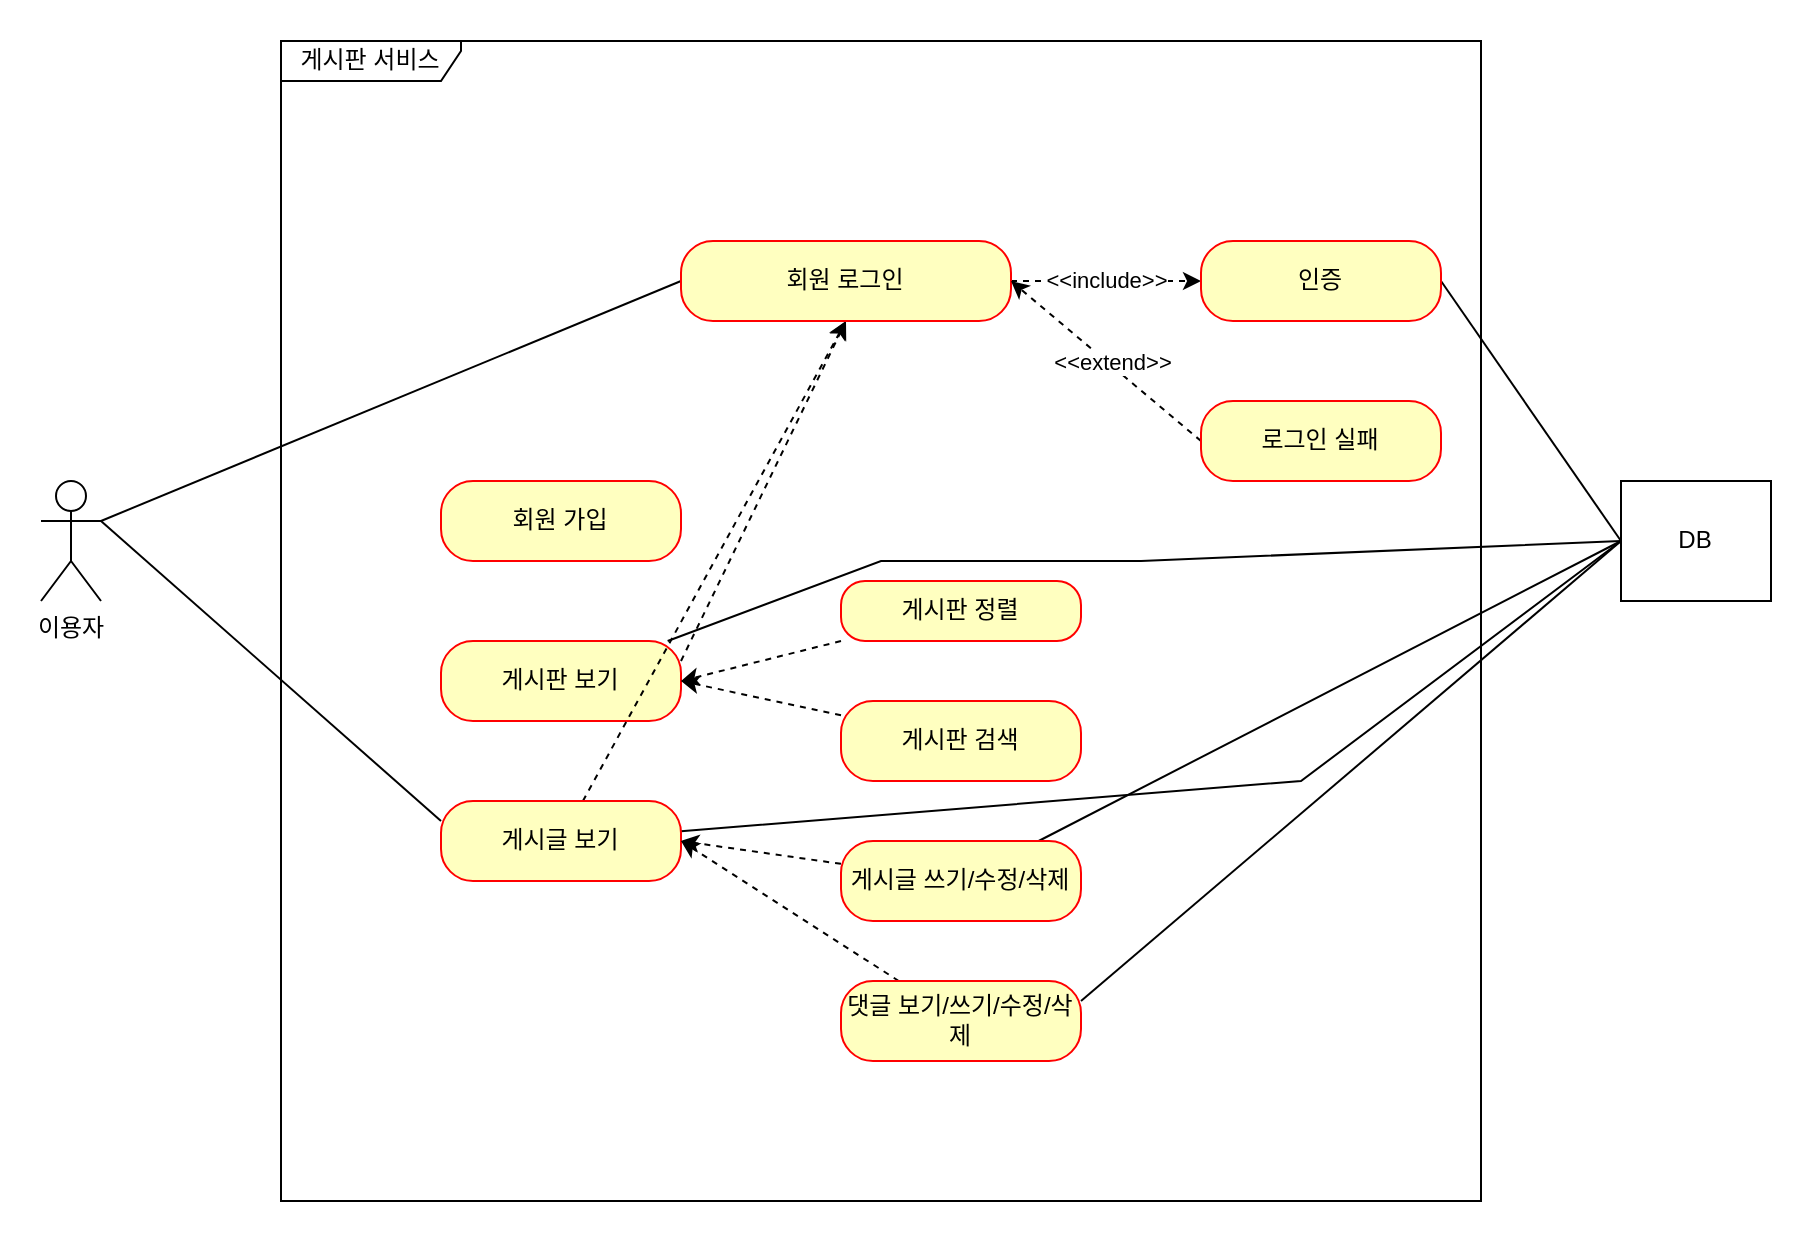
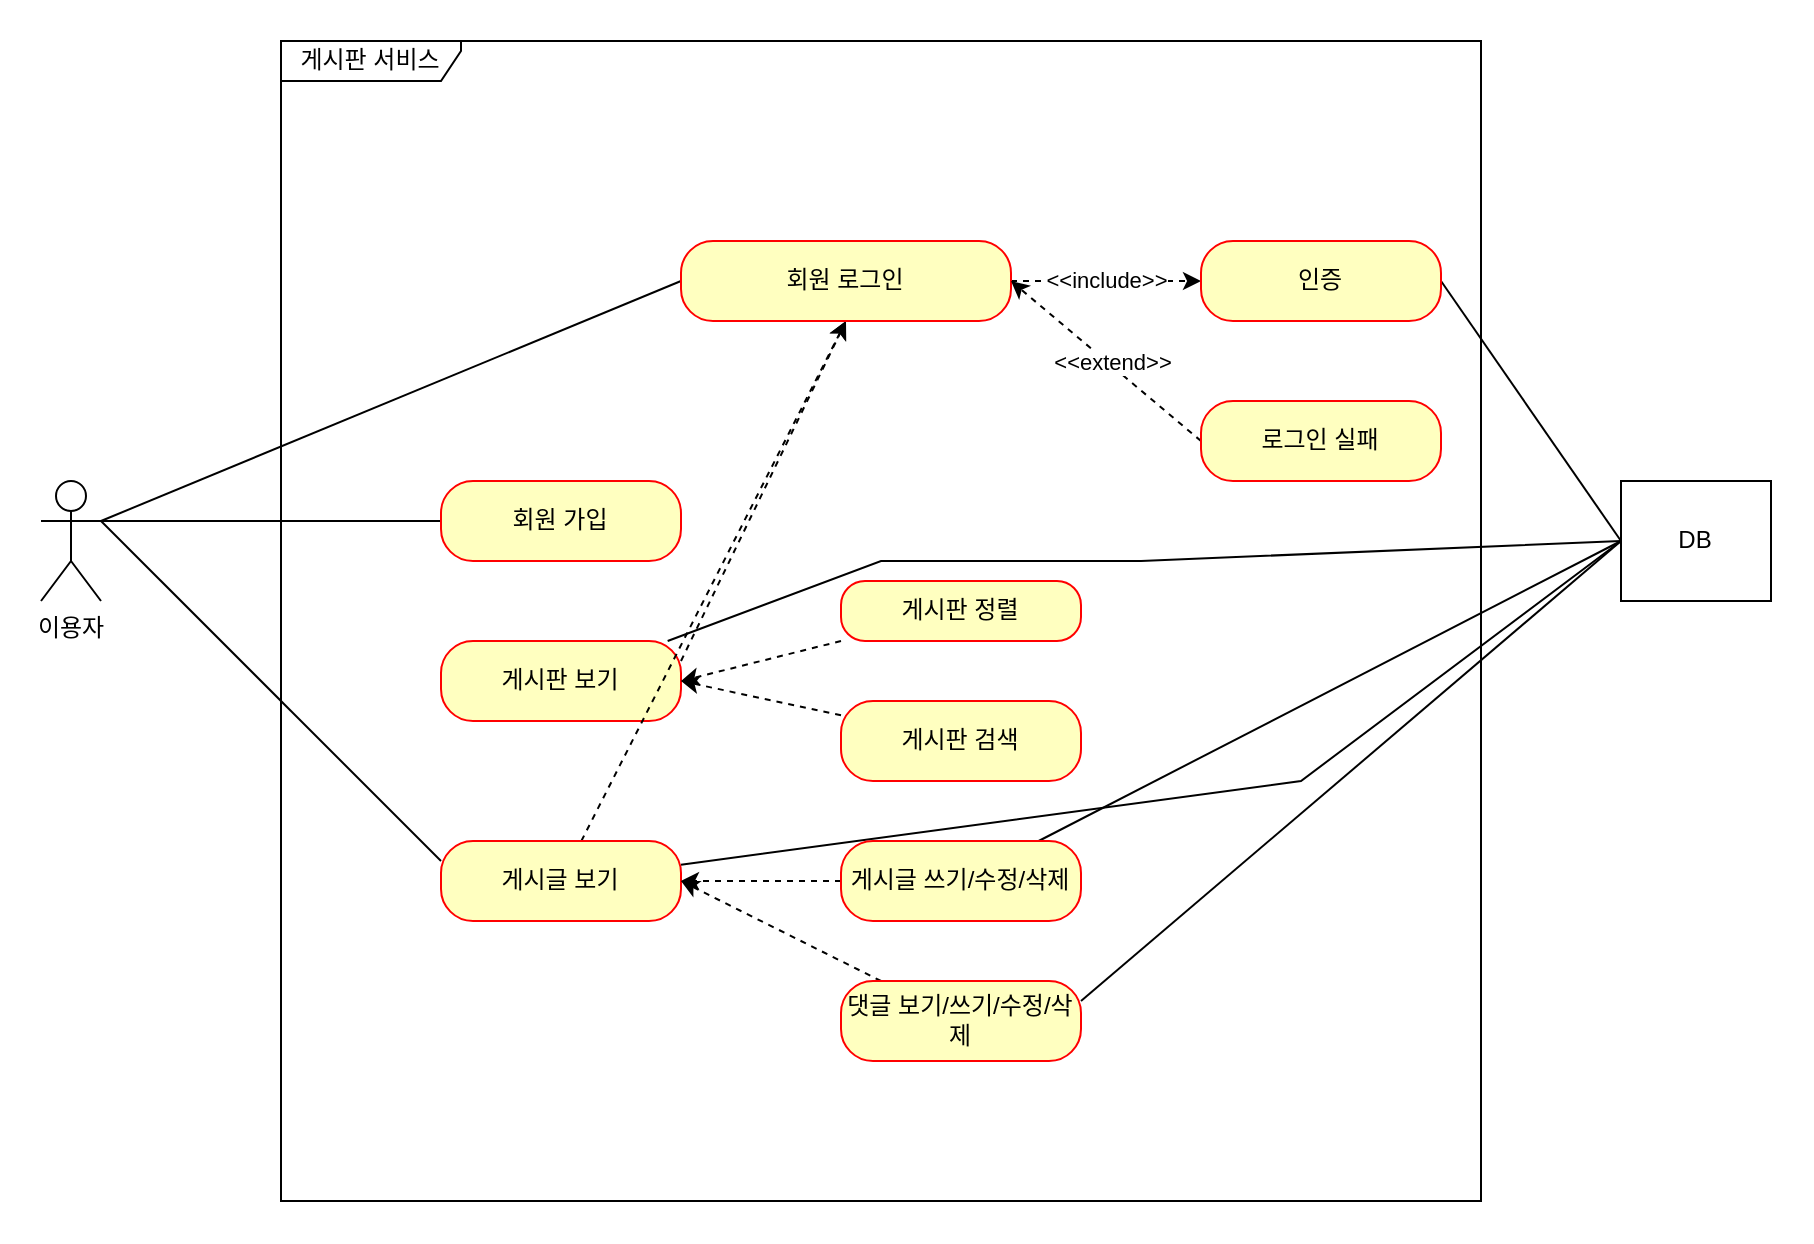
none -> (275, 521)
(561, 841) -> (561, 881)
